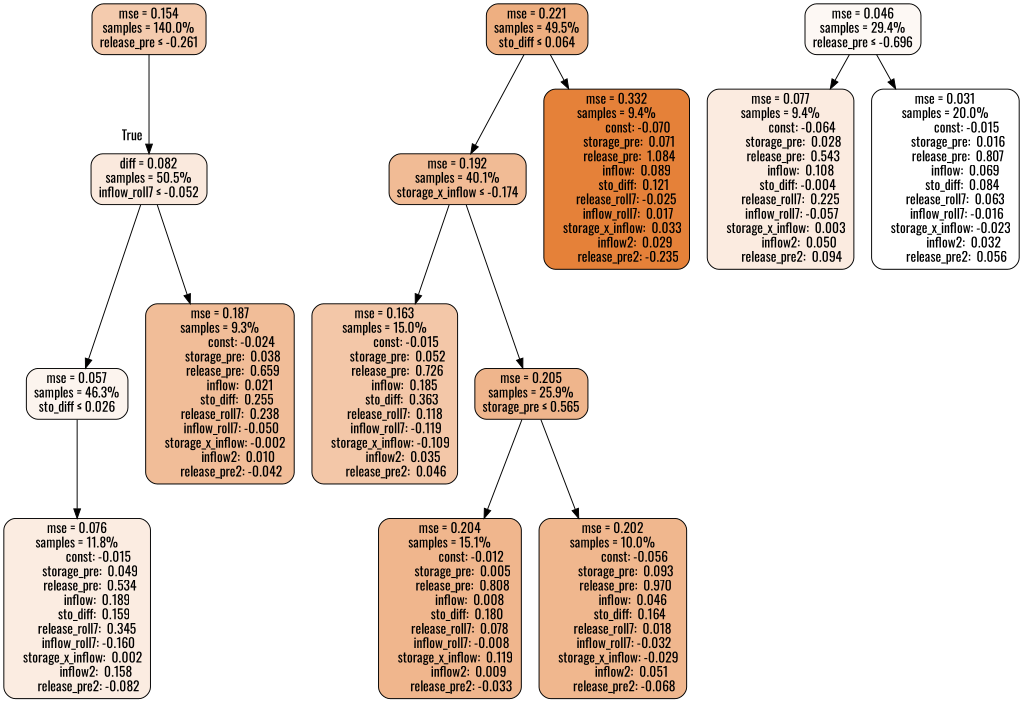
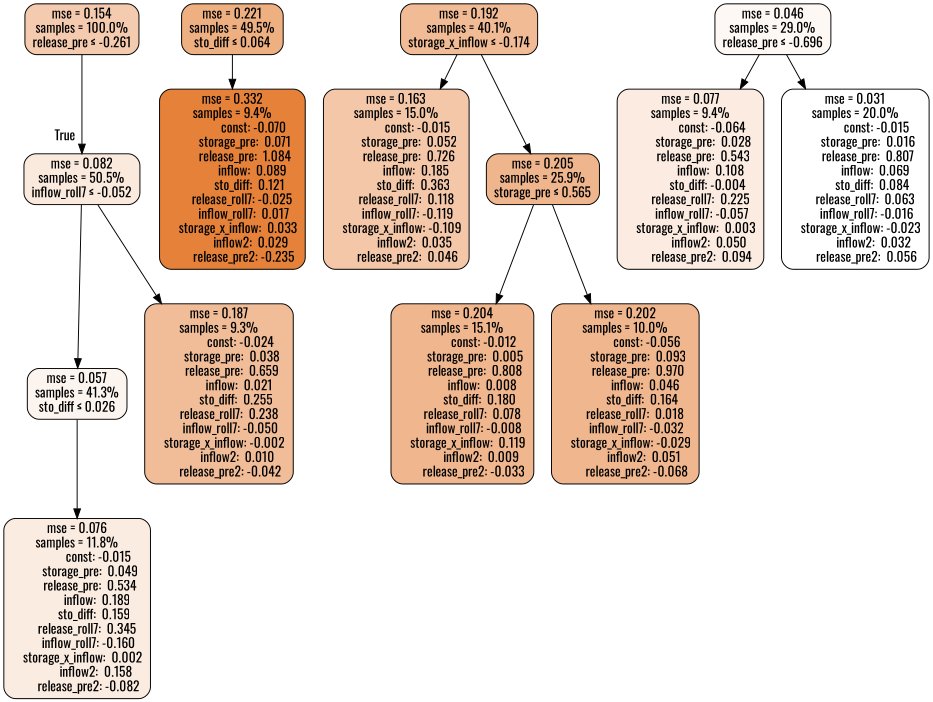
(149, 29) -> (82, 29)
(863, 29) -> (773, 29)
(500, 100) -> none
(149, 179) -> (82, 179)
(77, 394) -> (77, 394)
